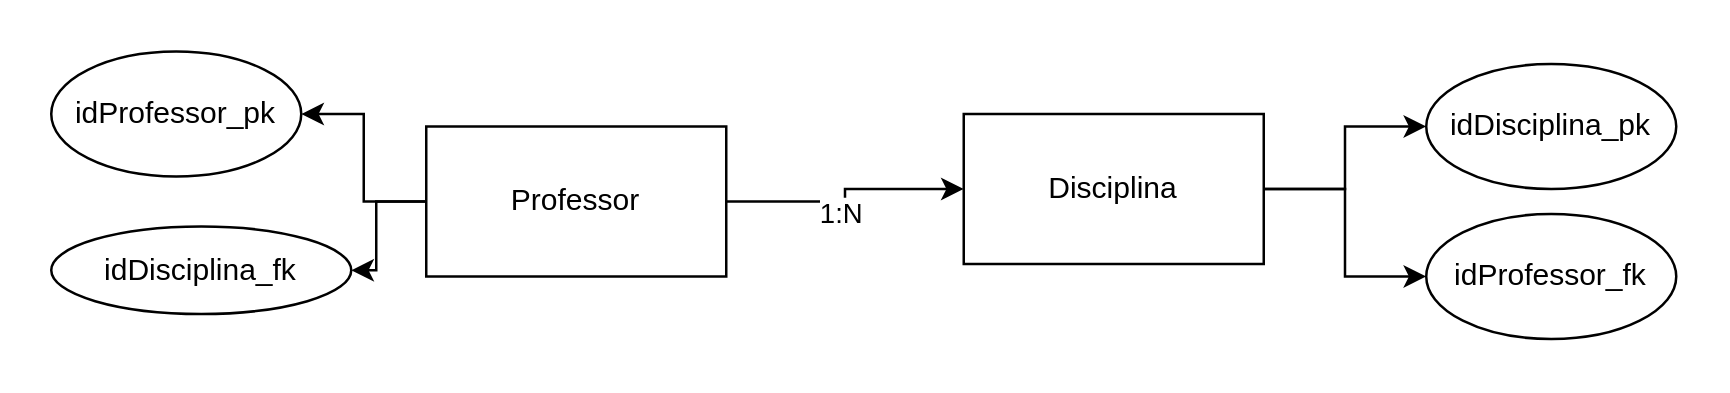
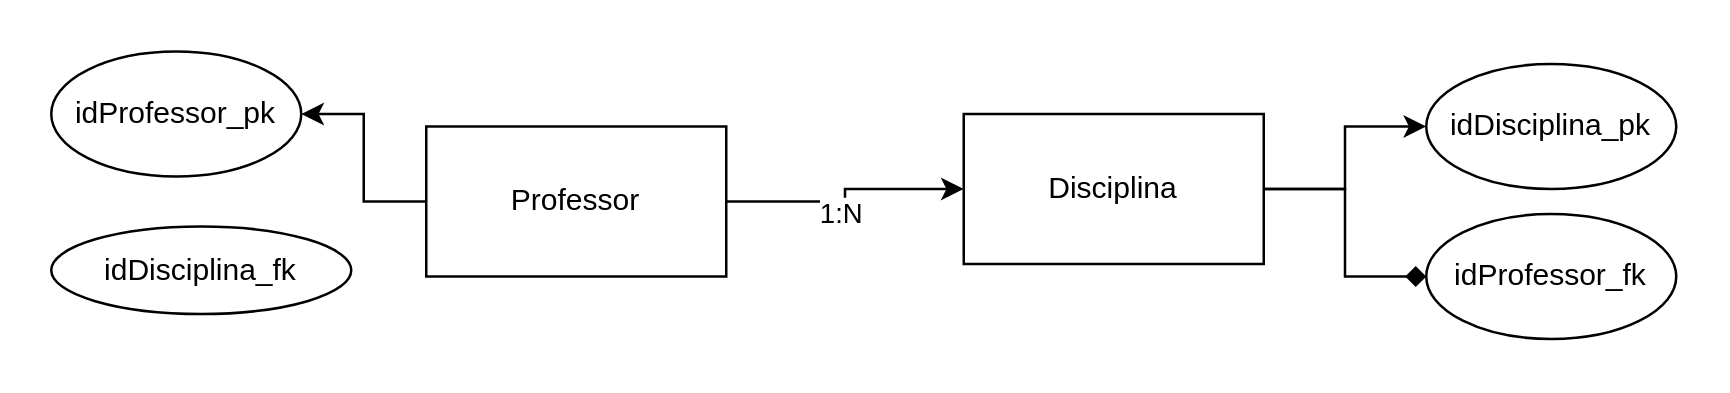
(376, 242) -> none
(1407, 276) -> (1406, 276)
